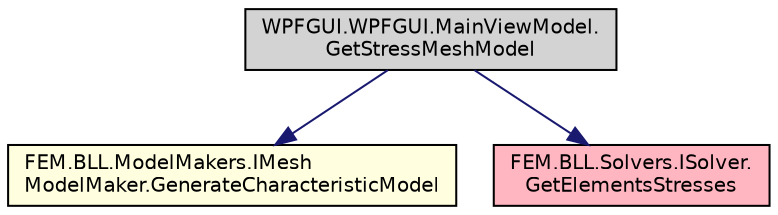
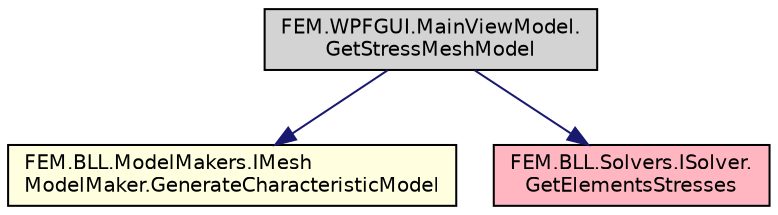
(431, 40) -> (431, 40)
